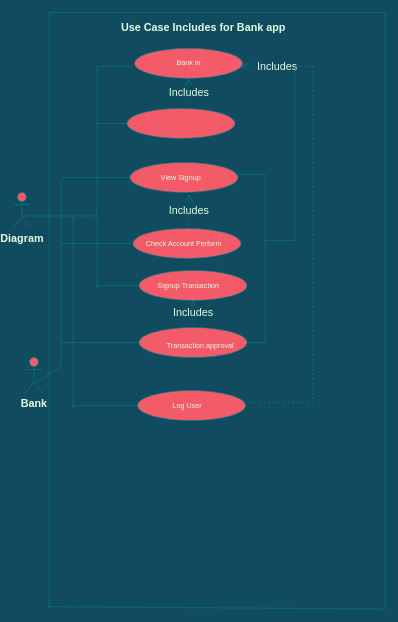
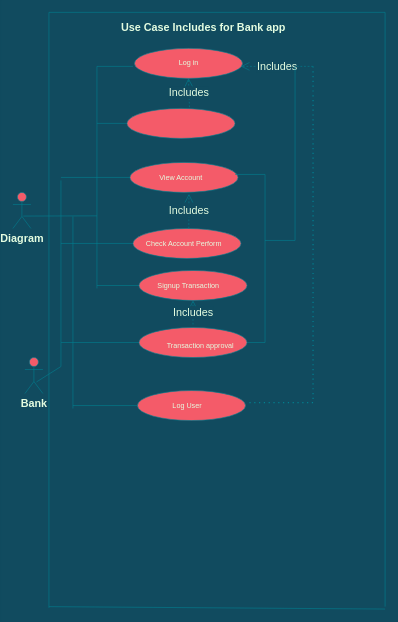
(189, 63) -> (189, 63)
(181, 177) -> (181, 177)
